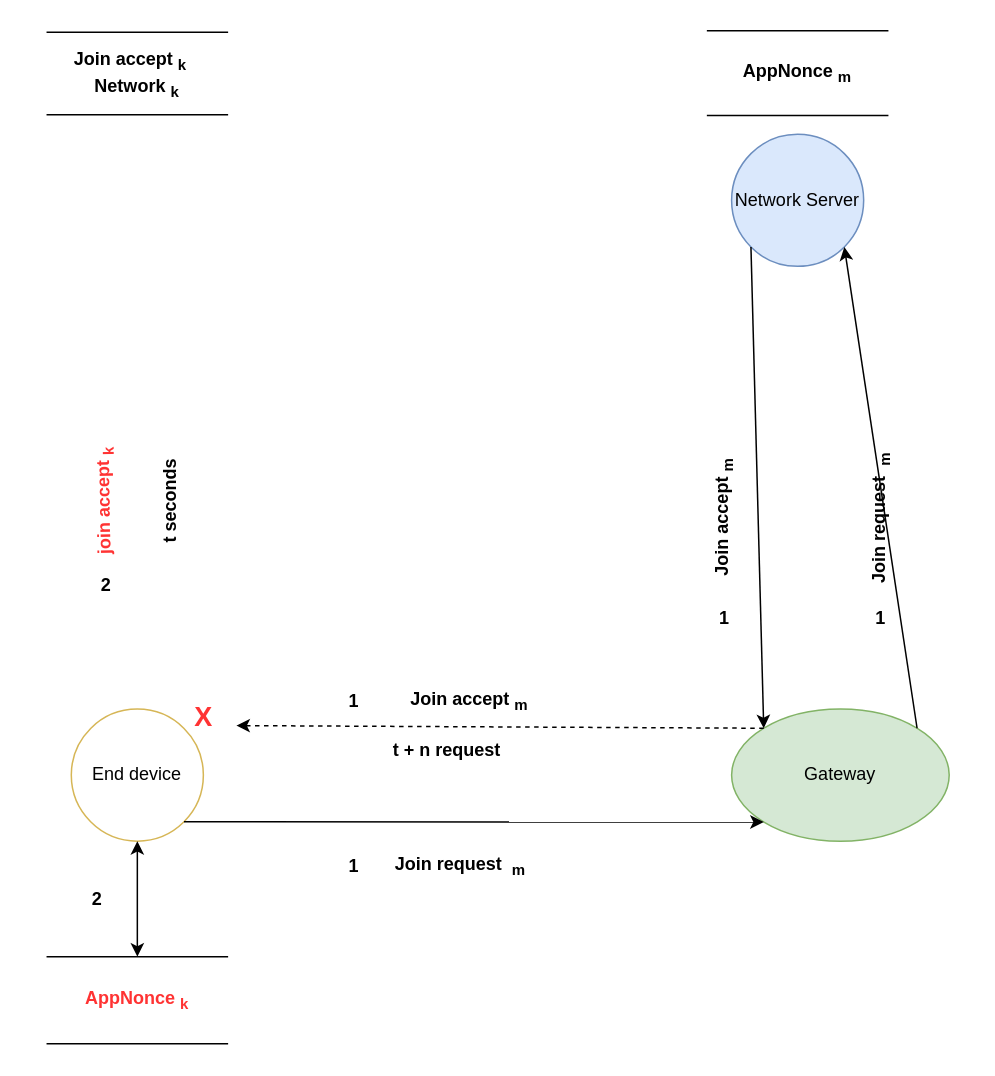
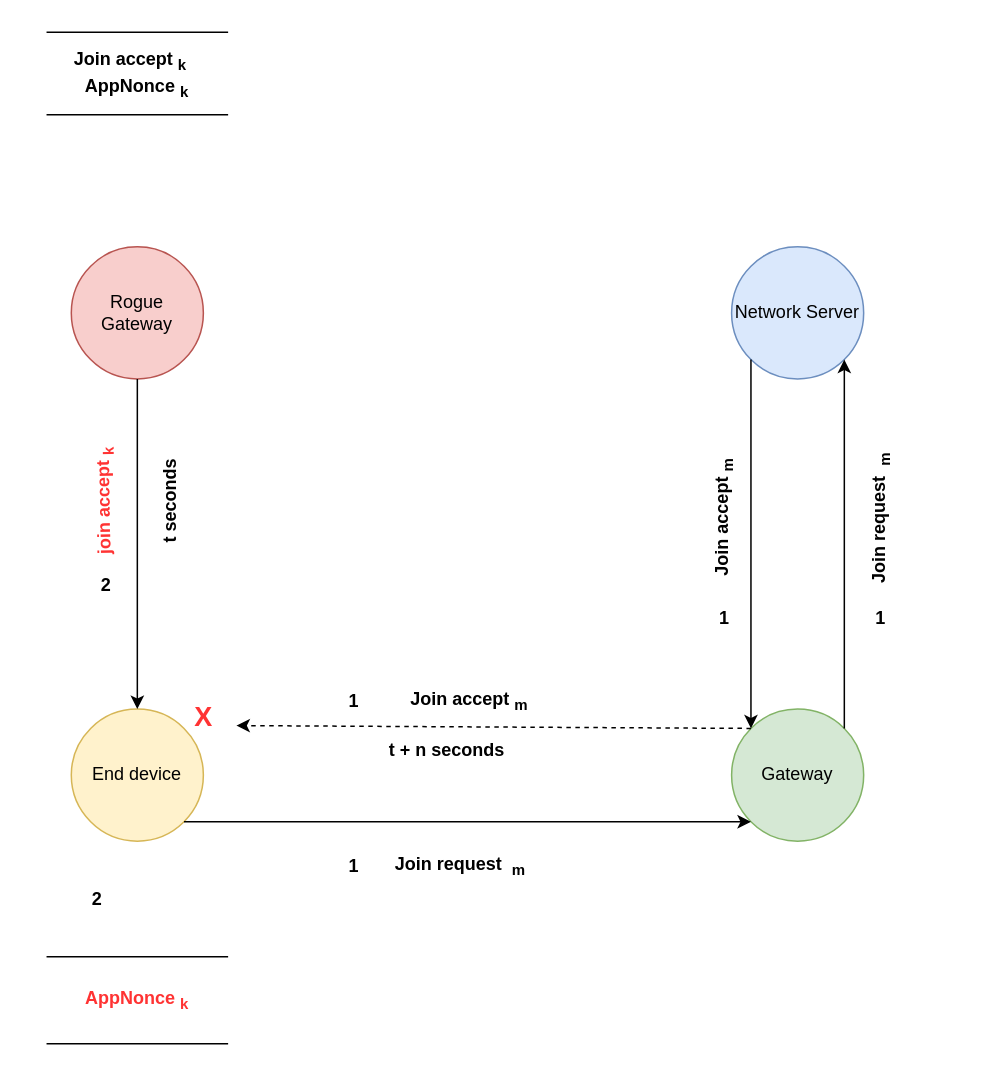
(797, 73) -> none
(137, 74) -> (137, 74)
(797, 200) -> (797, 313)
none -> (137, 313)
none -> (137, 539)
(447, 751) -> (447, 751)
(137, 775) -> (137, 775)
(840, 775) -> (797, 775)
(137, 899) -> none
